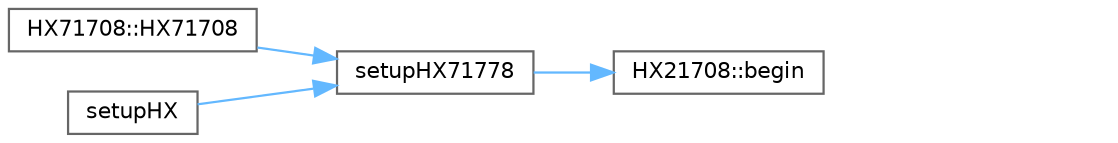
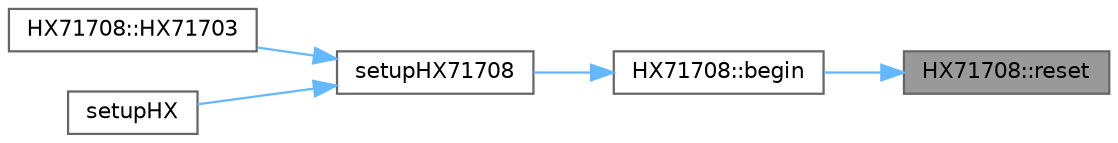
(133, 30) -> (133, 30)
(435, 73) -> (435, 73)
(719, 73) -> (719, 73)
none -> (1007, 73)
